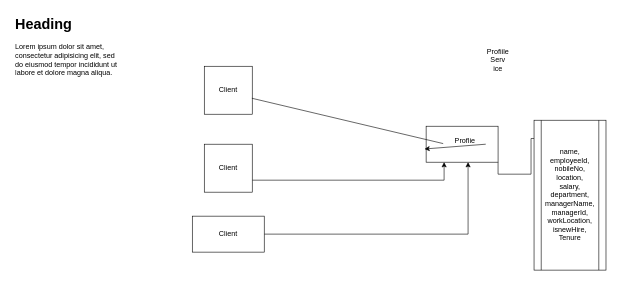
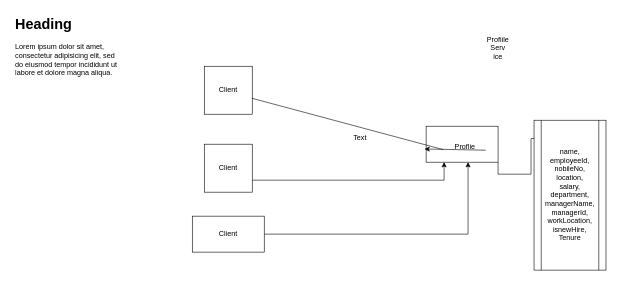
(498, 60) -> (498, 48)
none -> (360, 138)
(465, 141) -> (465, 147)
